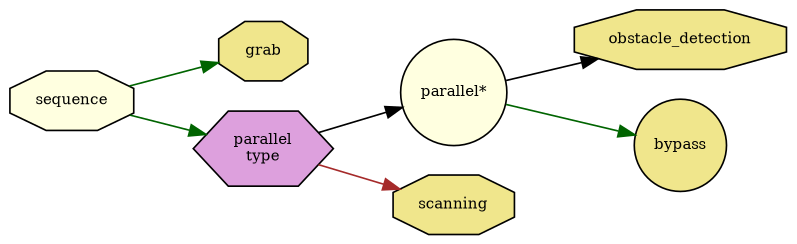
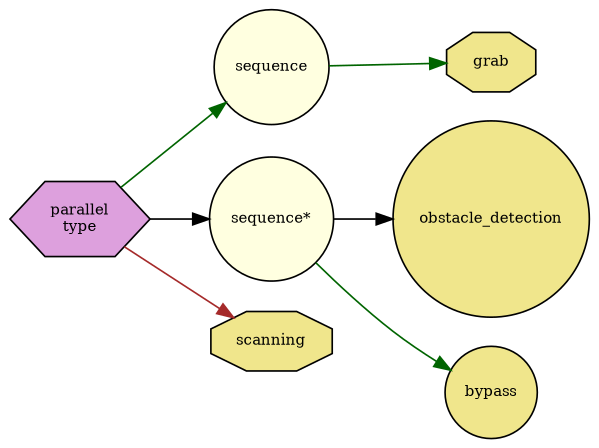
(680, 40) -> (491, 219)
(454, 92) -> (272, 219)
(72, 101) -> (272, 67)
(160, 123) -> (167, 150)
